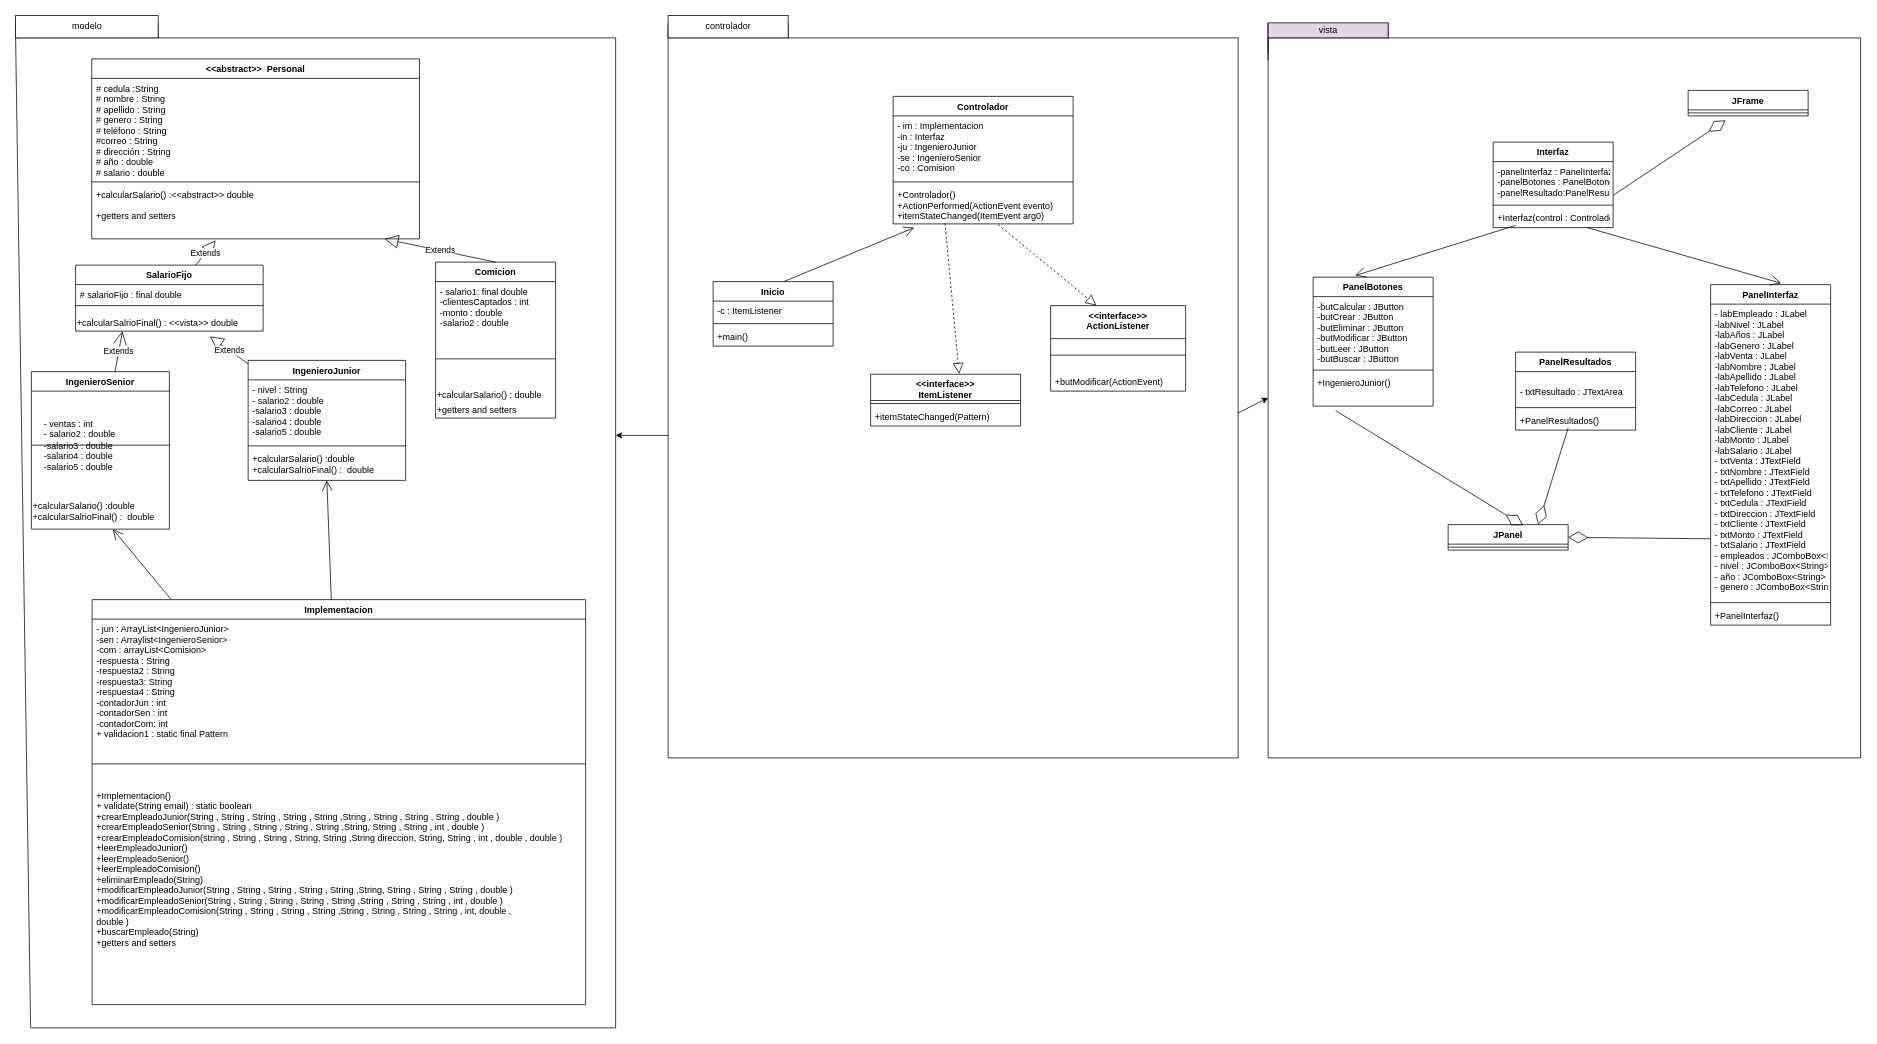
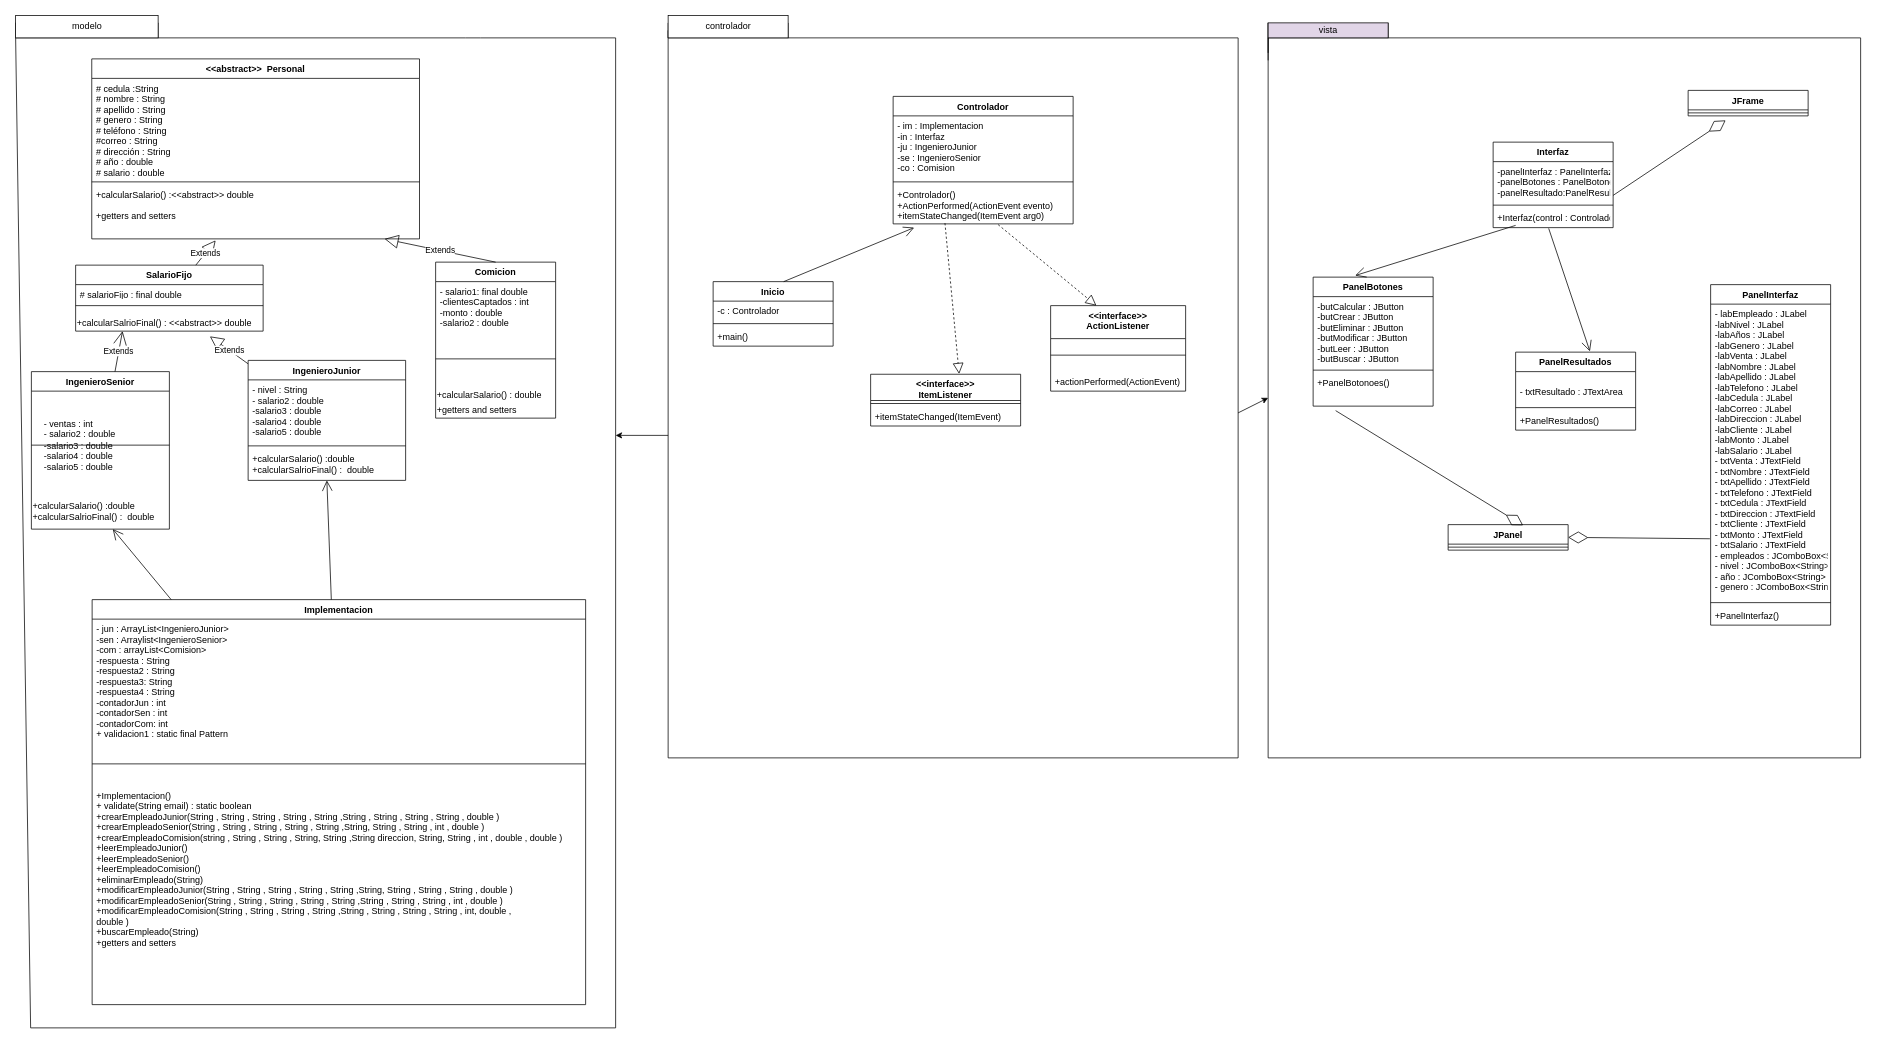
(1685, 256) -> none
none -> (1569, 289)
(755, 311) -> (753, 311)
(166, 324) -> (175, 324)
(1117, 382) -> (1125, 382)
(1360, 383) -> (1356, 383)
(939, 417) -> (944, 417)
(1556, 466) -> none
